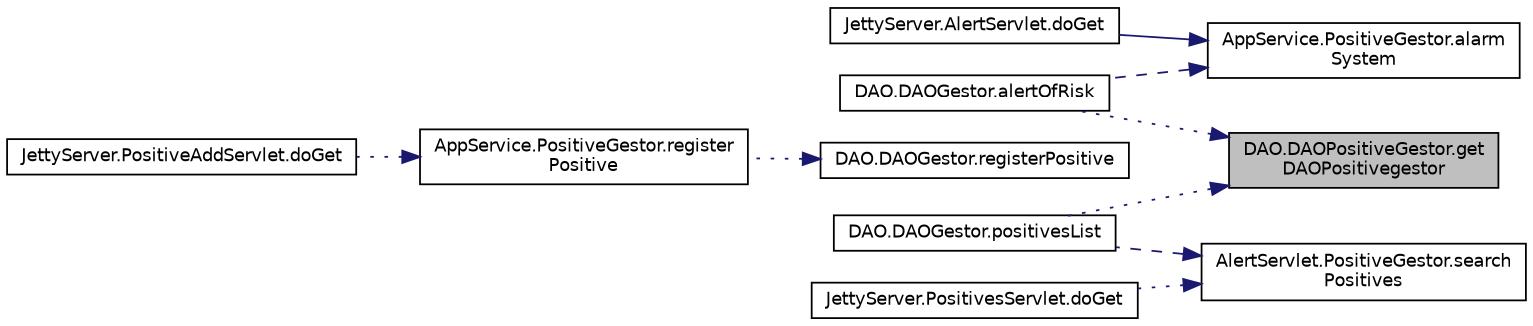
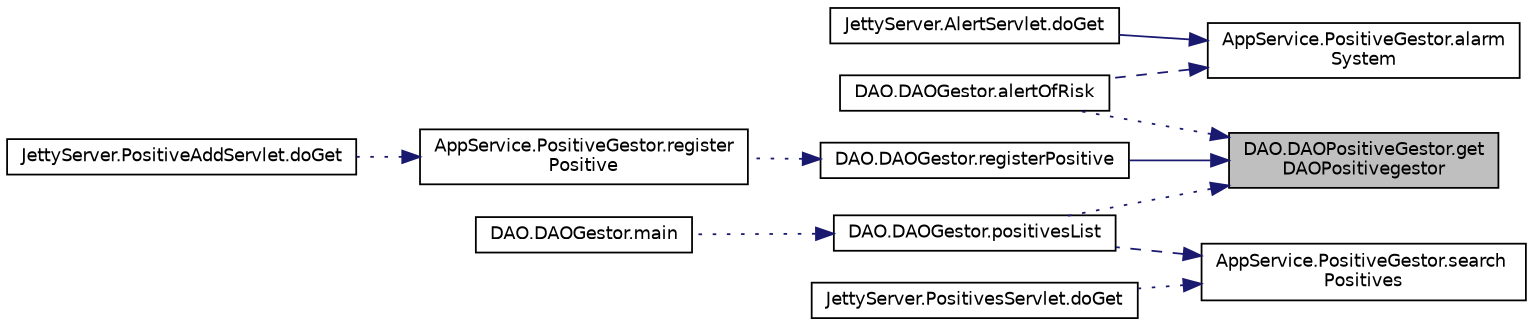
none -> (1170, 160)
none -> (584, 235)
(1364, 272) -> (1364, 272)
